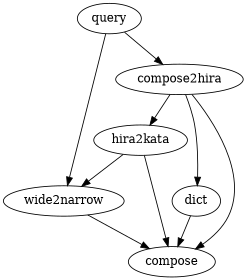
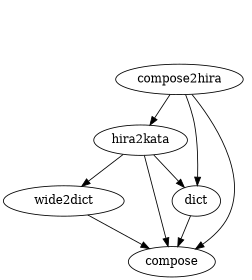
(109, 19) -> none
none -> (166, 168)
(64, 201) -> (64, 201)
